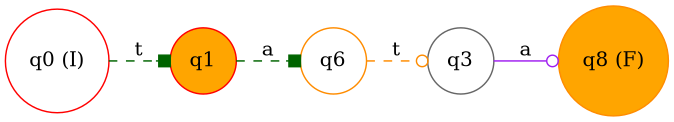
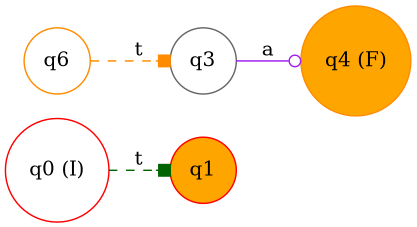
(261, 61) -> none
(391, 61) -> (123, 61)
(613, 61) -> (356, 61)
